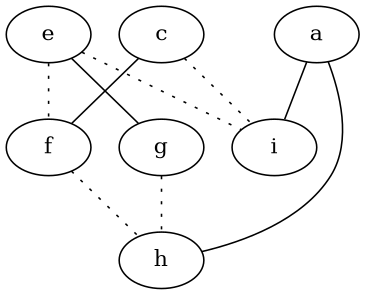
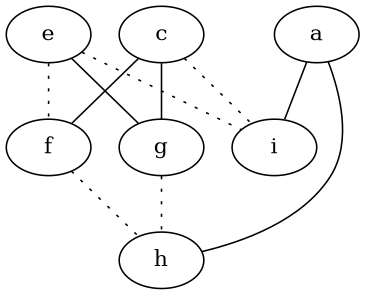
none -> (162, 80)
